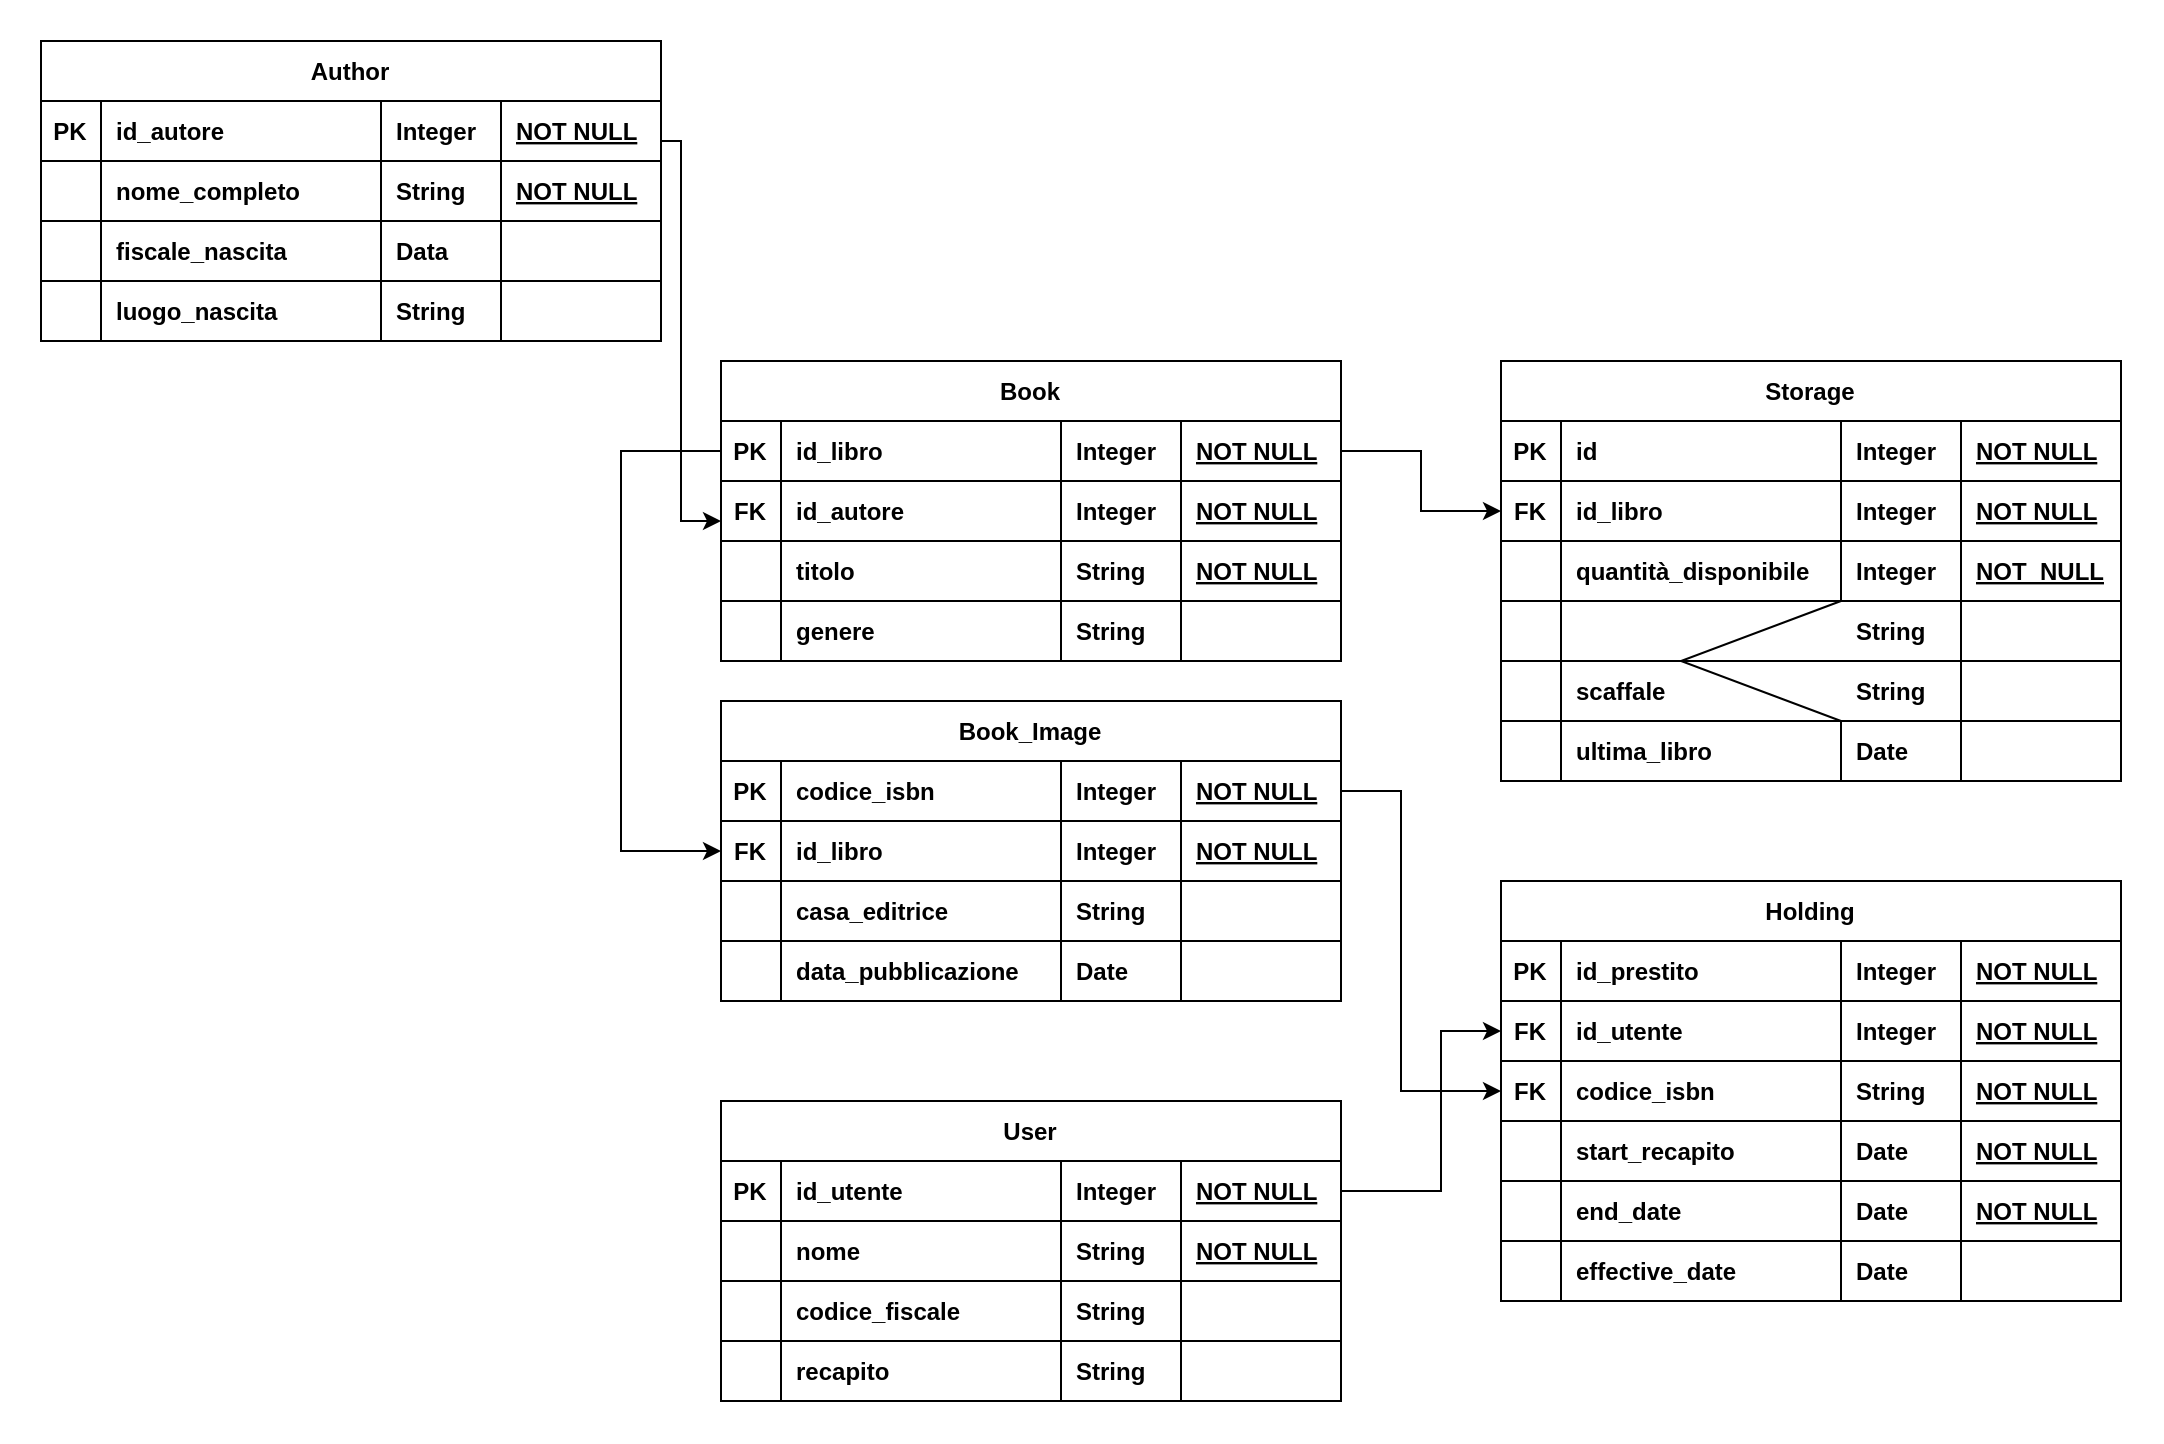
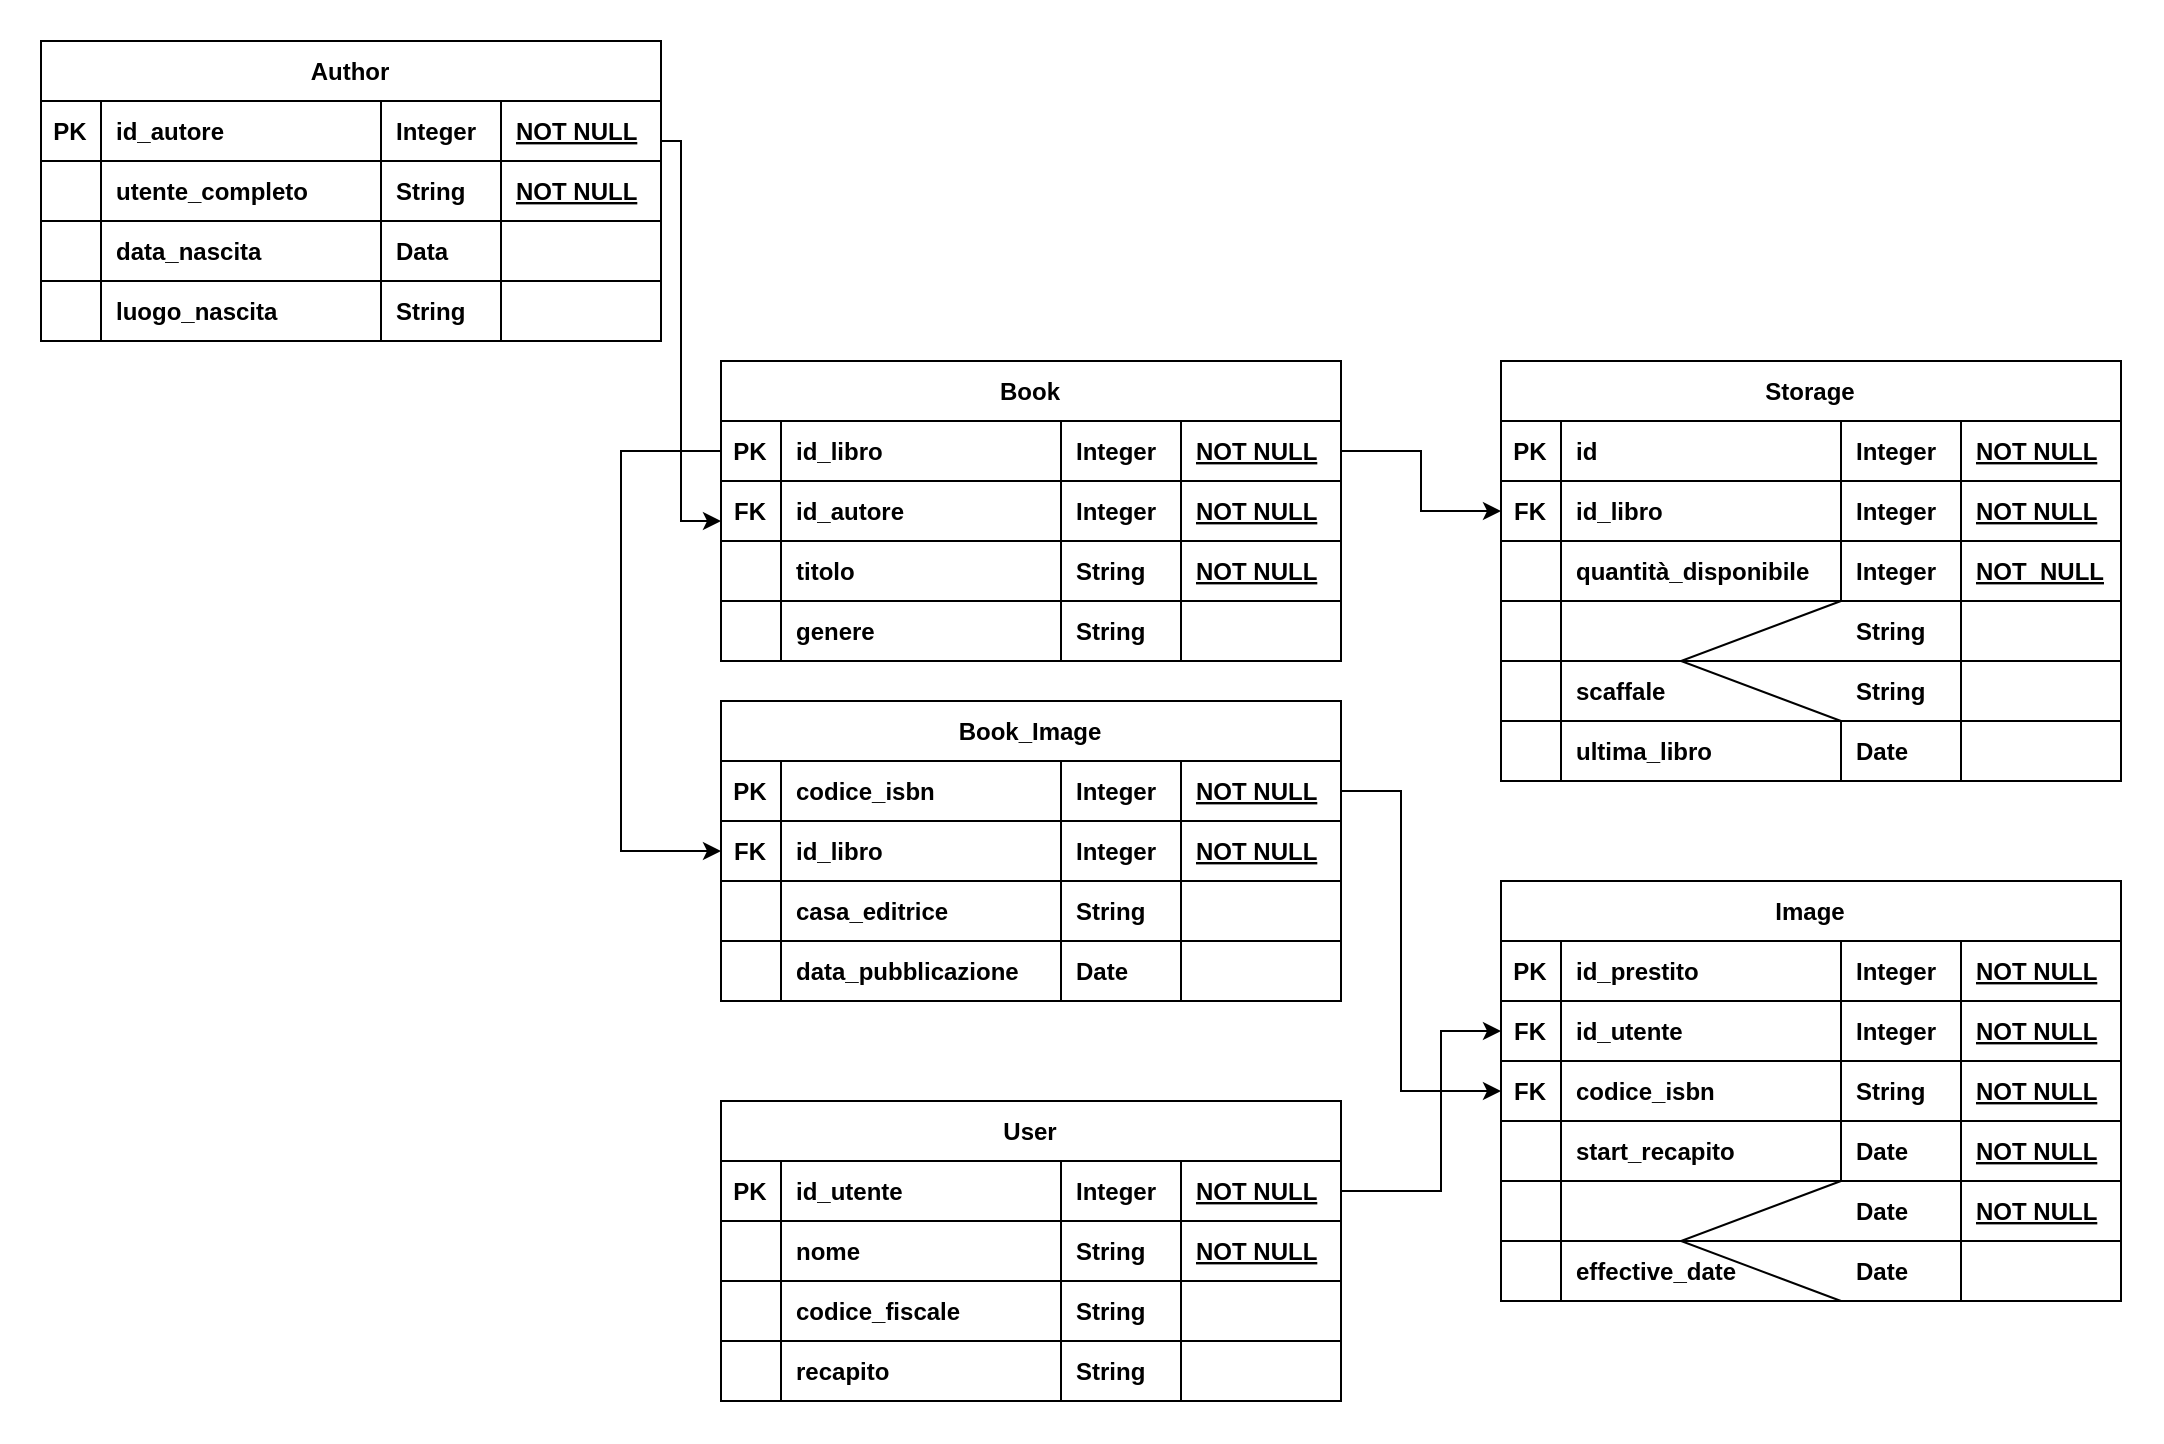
(200, 192) -> (214, 192)
(207, 252) -> (194, 252)
(1810, 912) -> (1810, 912)
(1701, 1211) -> none
